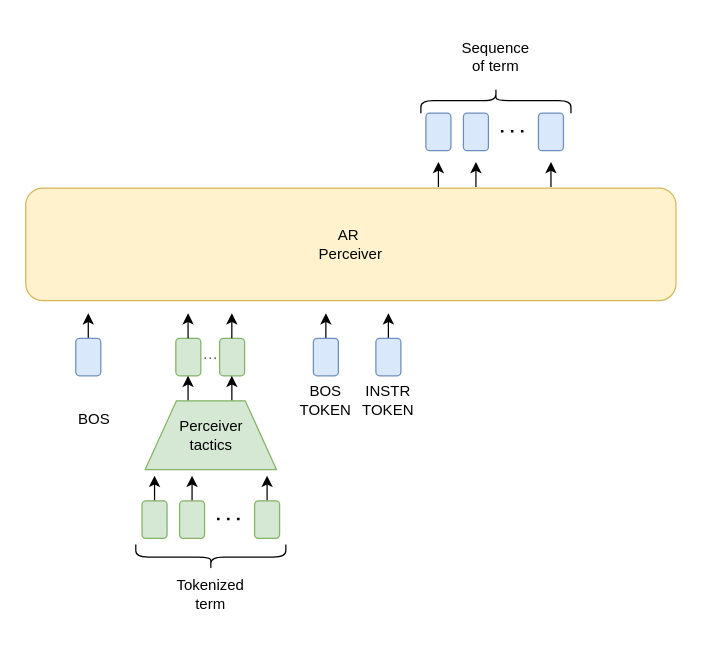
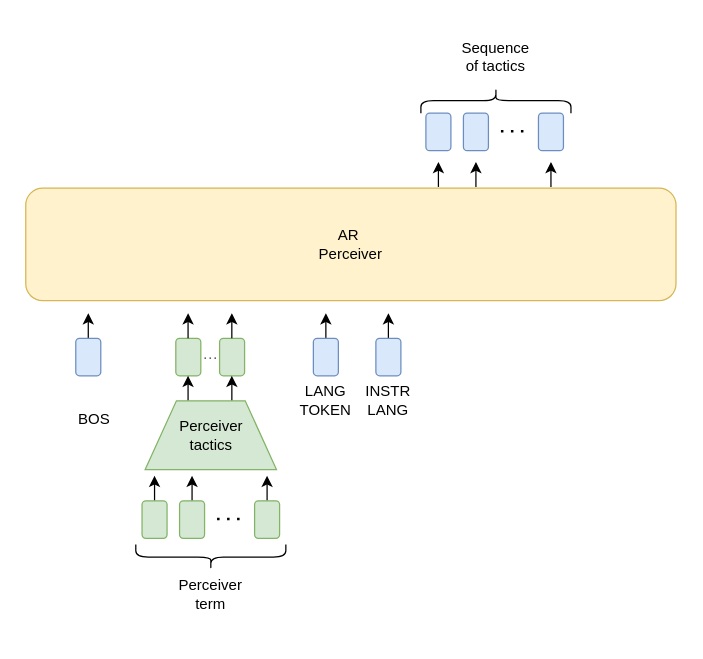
(496, 57) -> (496, 57)
(326, 401) -> (326, 401)
(388, 401) -> (388, 401)
(211, 594) -> (211, 594)
